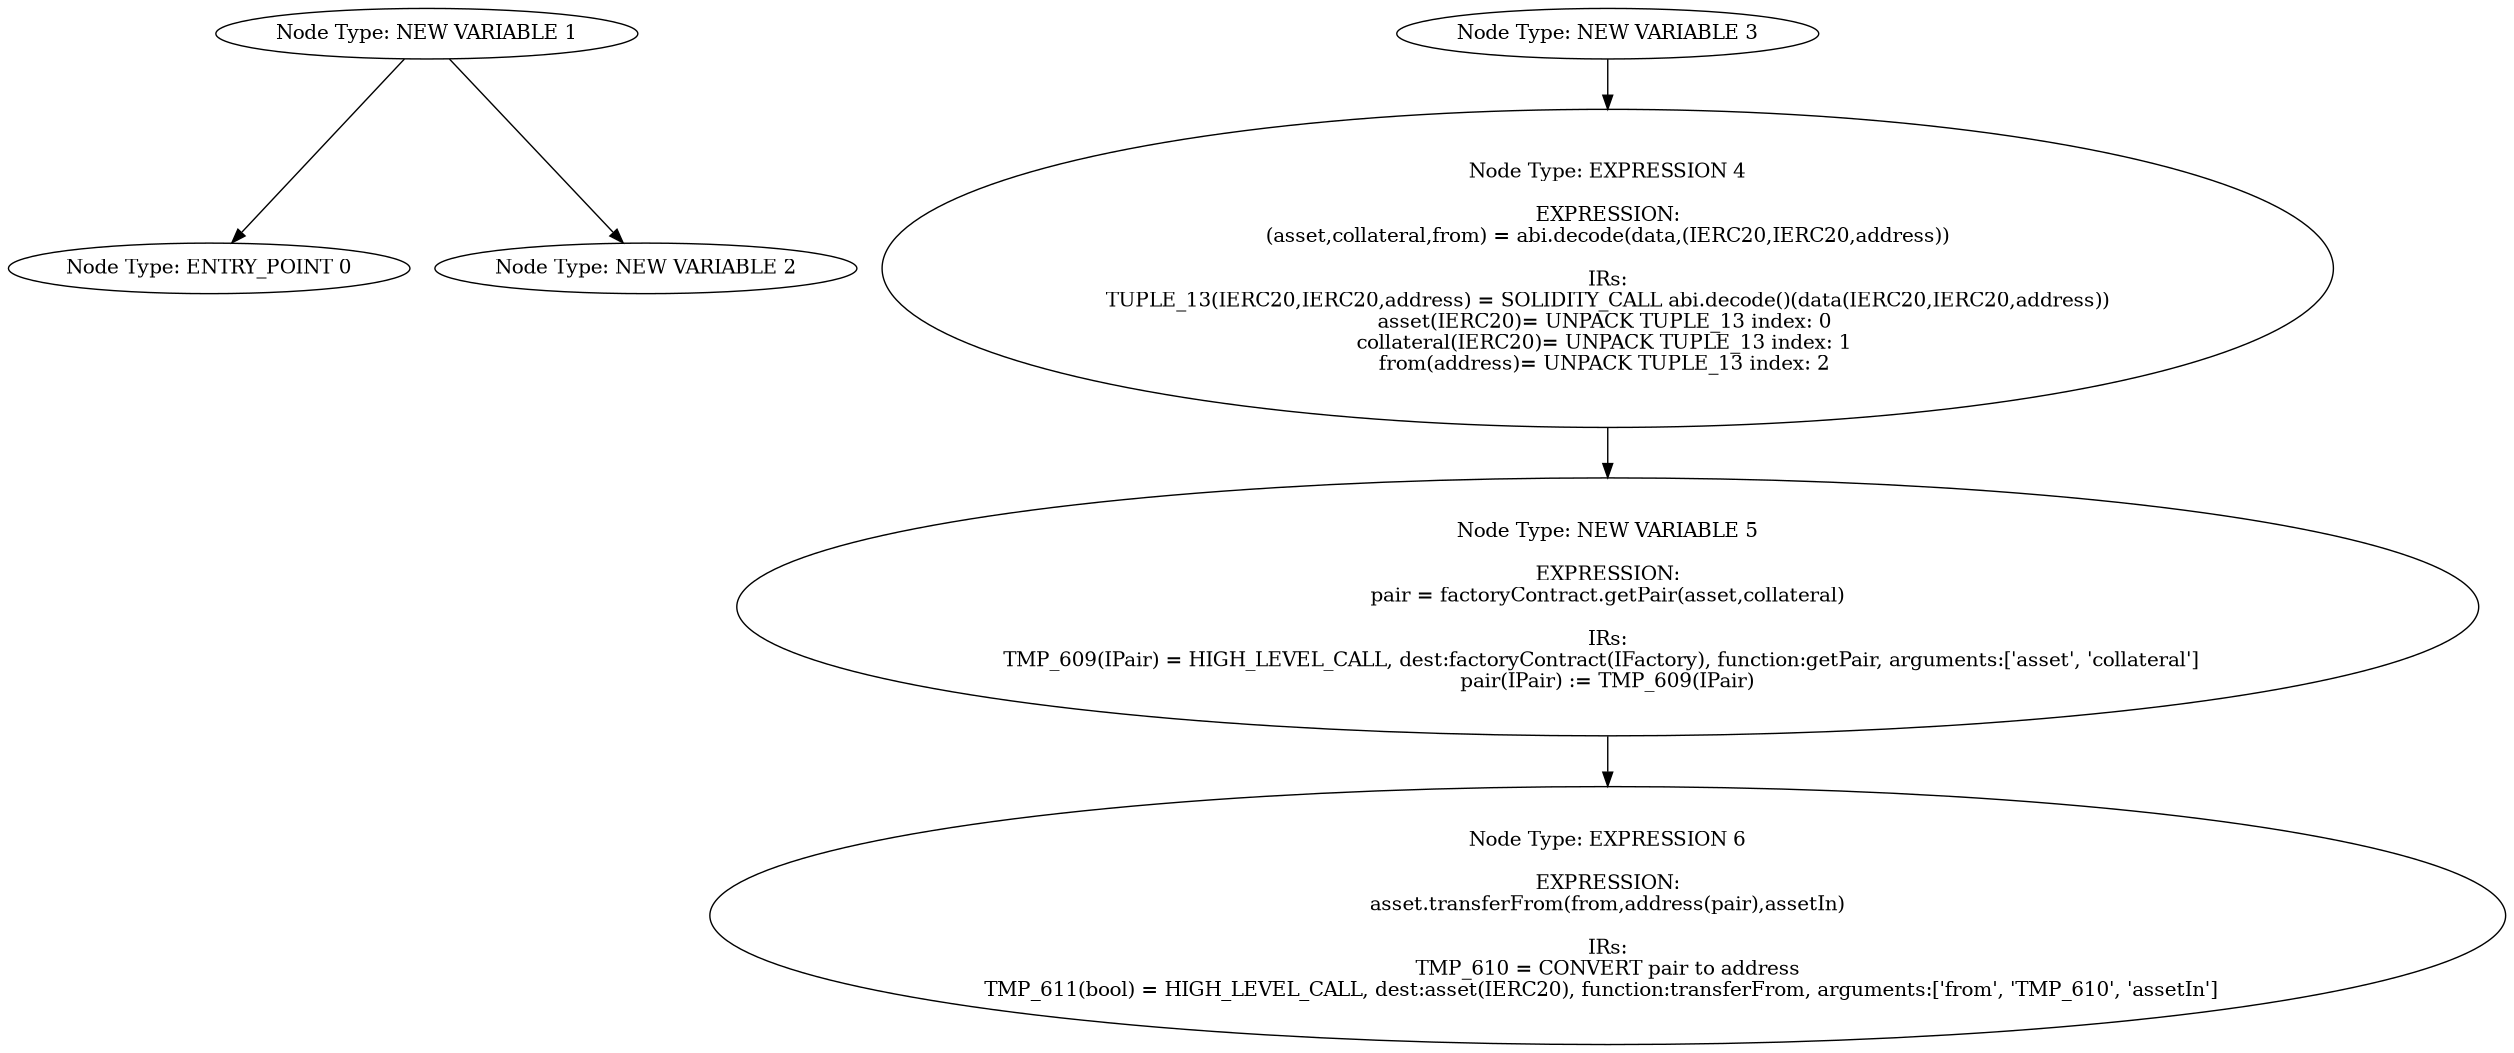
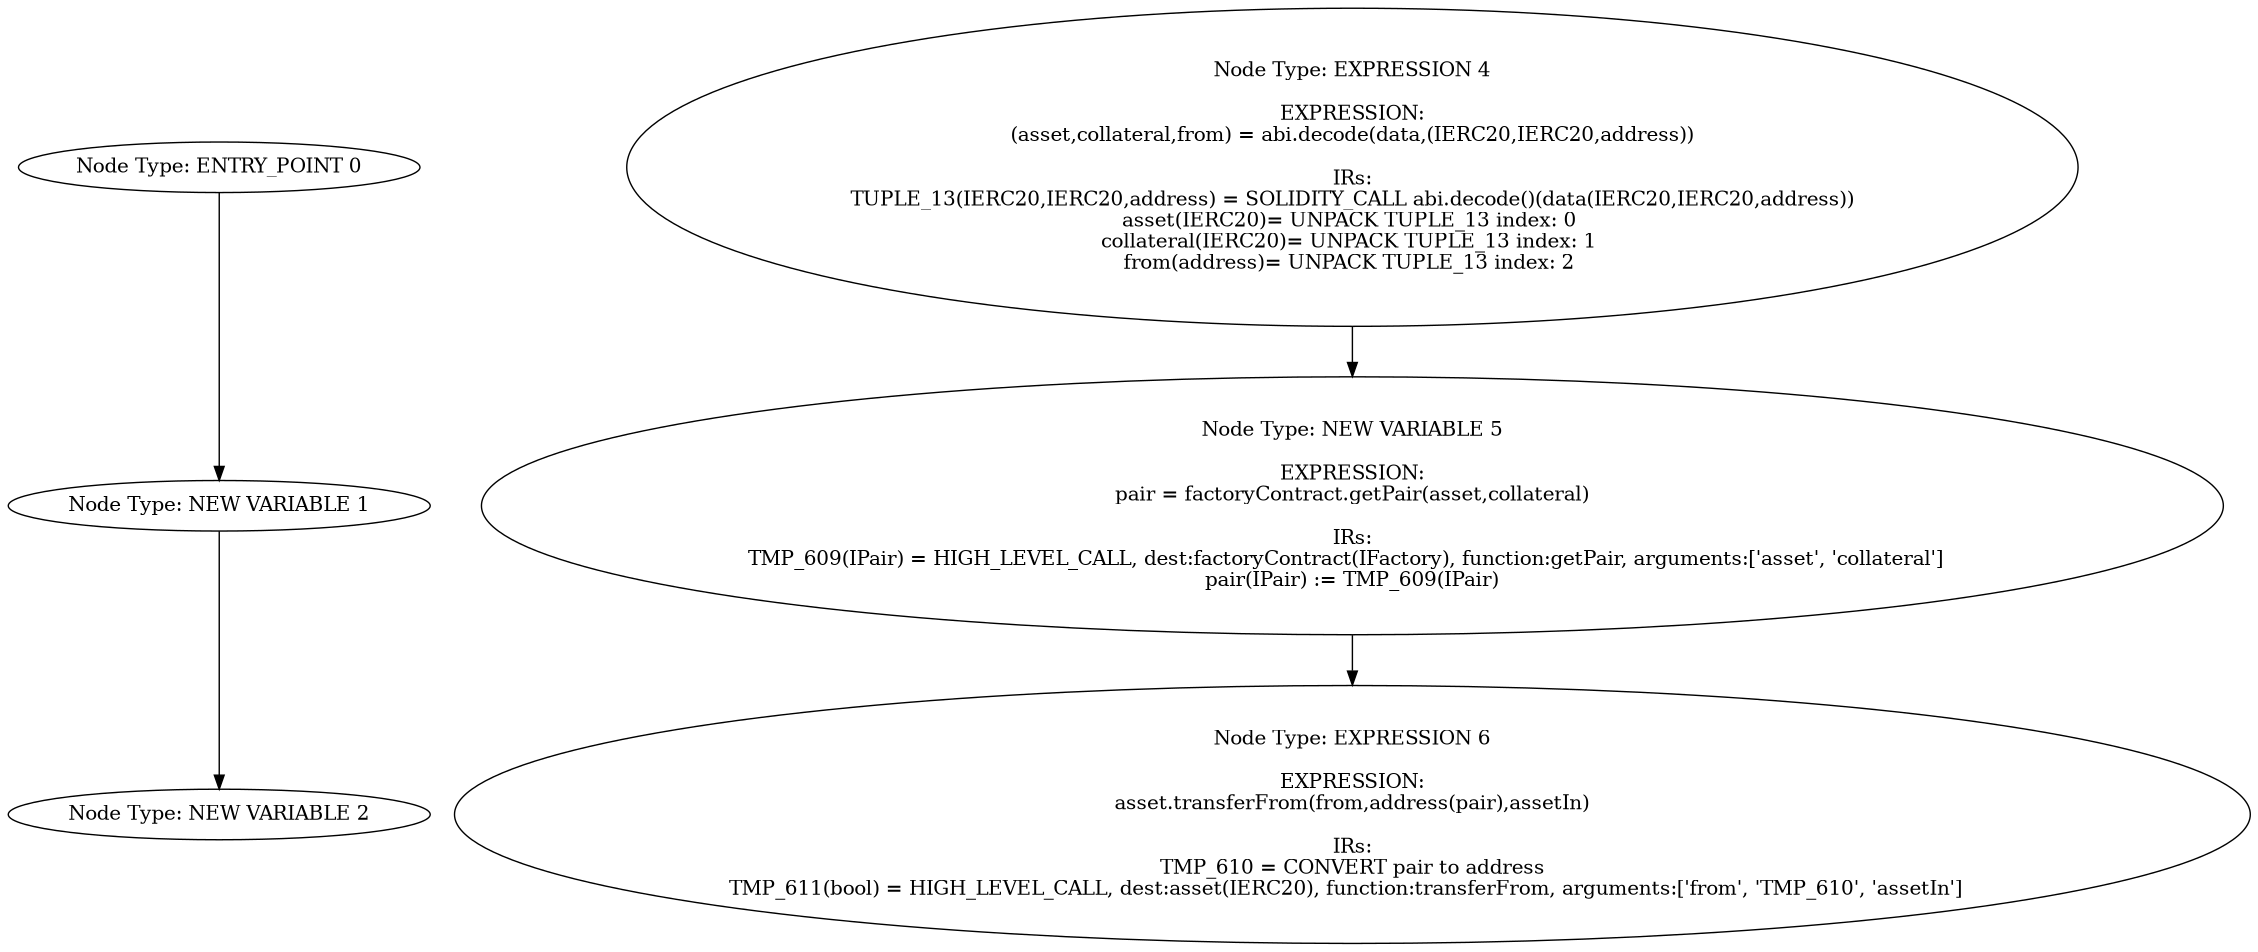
(1608, 34) -> none
(323, 146) -> (219, 329)
